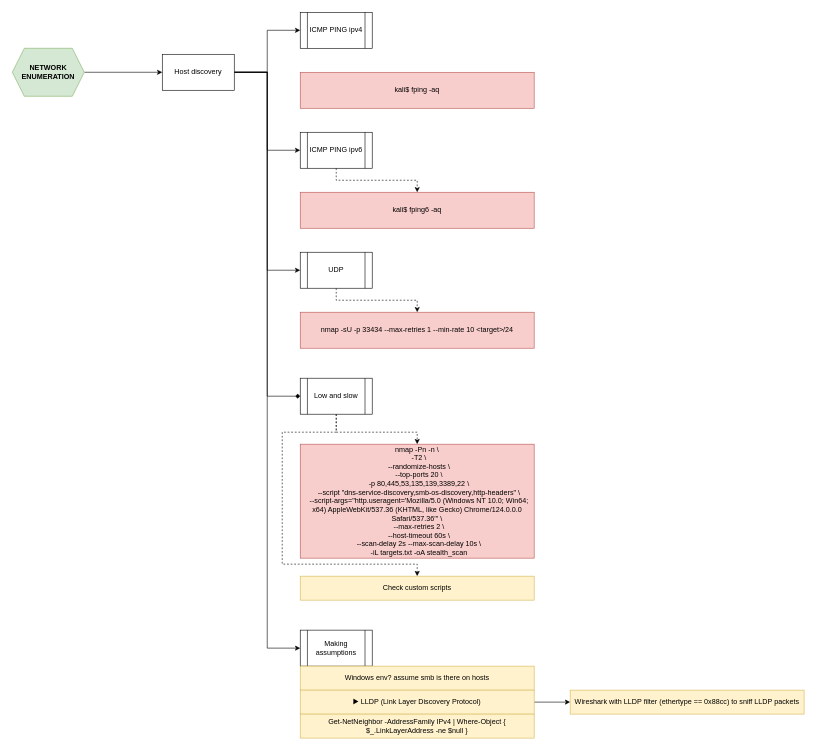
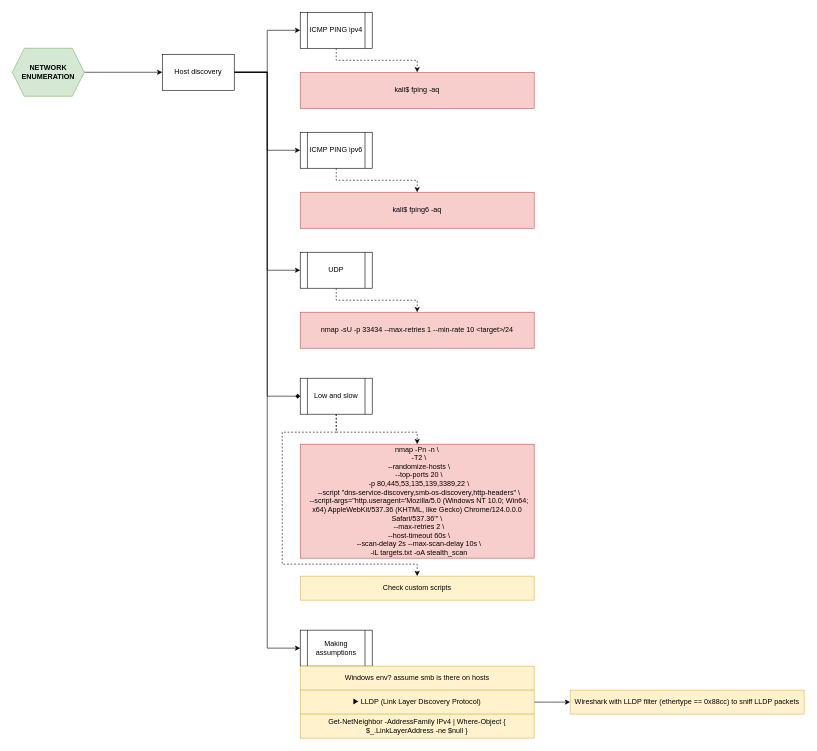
none -> (417, 66)
